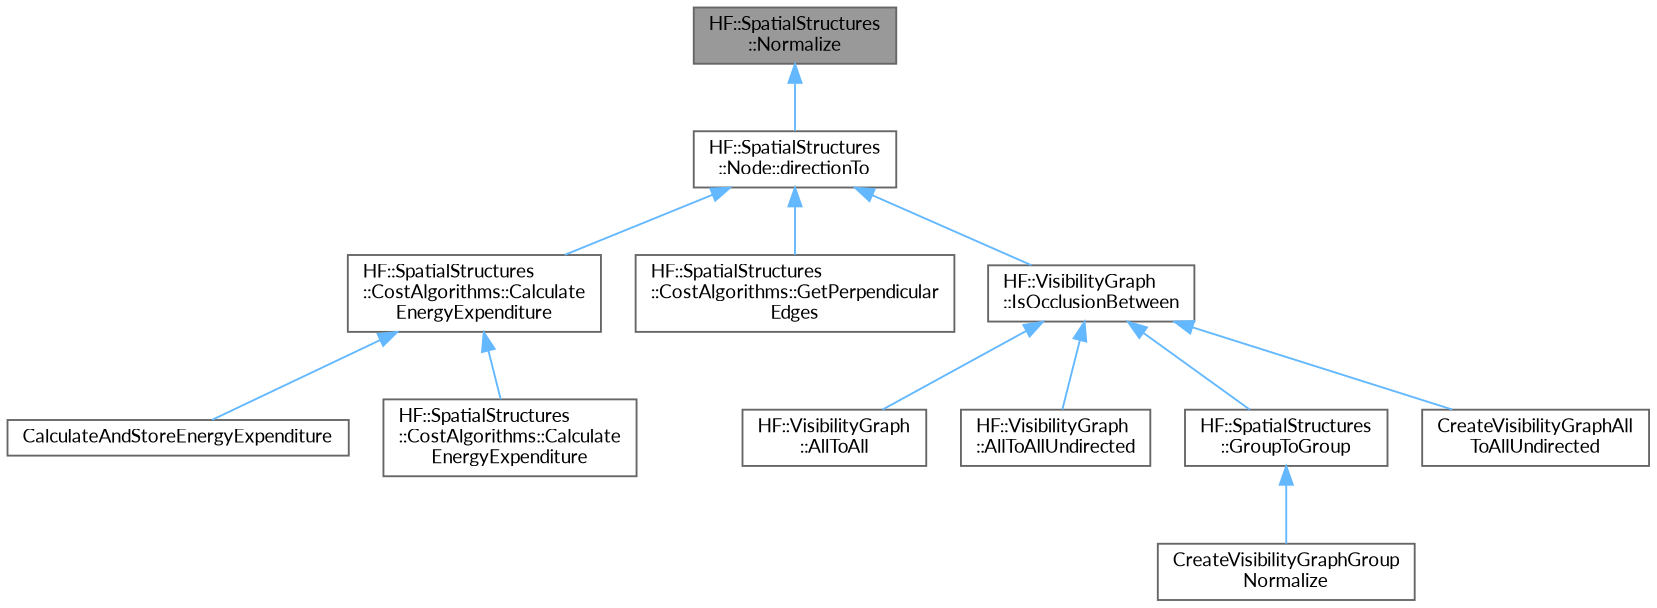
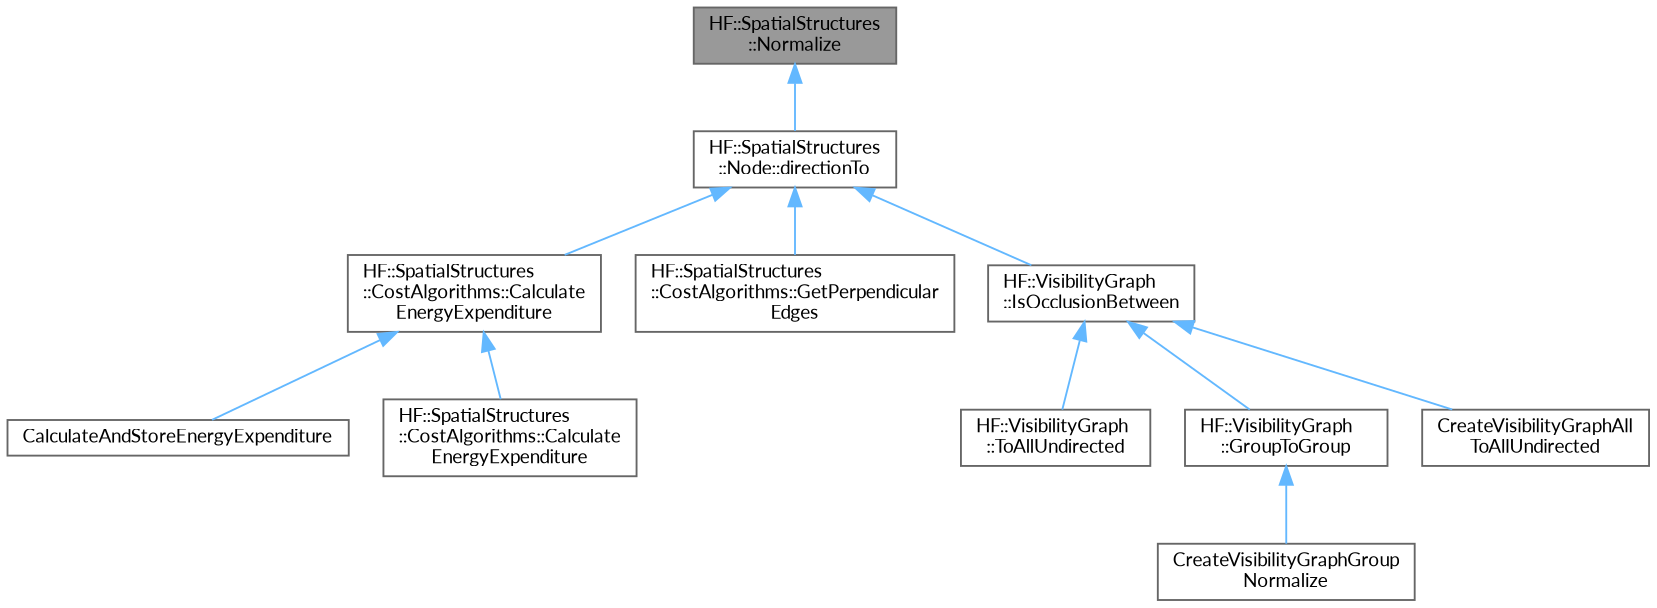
(834, 438) -> none
(1056, 438) -> (1056, 438)
(1286, 438) -> (1286, 438)
